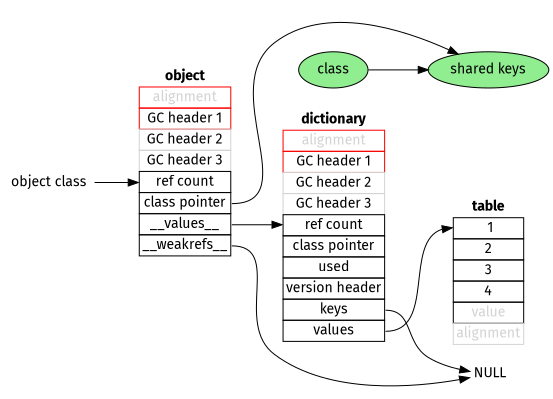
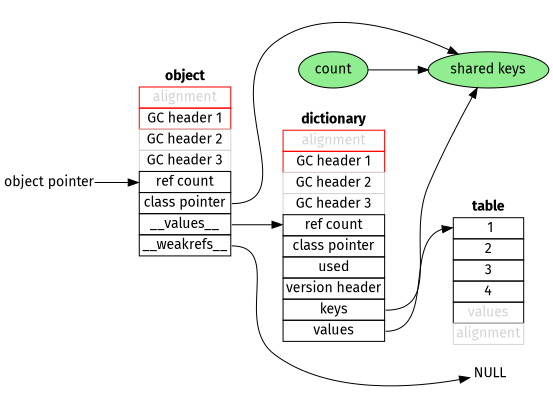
(333, 70) -> (333, 70)
(49, 183) -> (49, 183)
(488, 312) -> (488, 312)
(417, 346) -> (422, 208)
